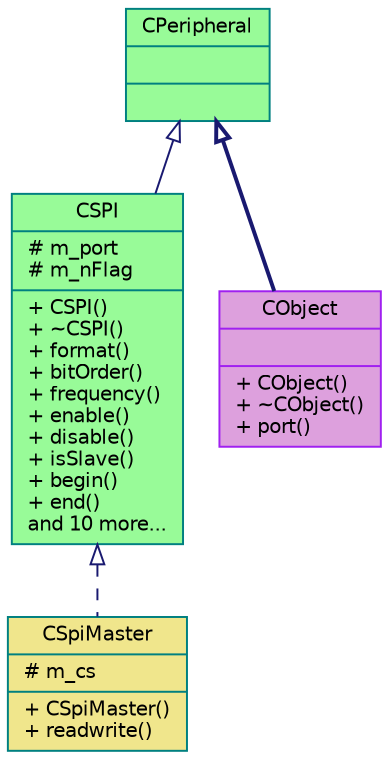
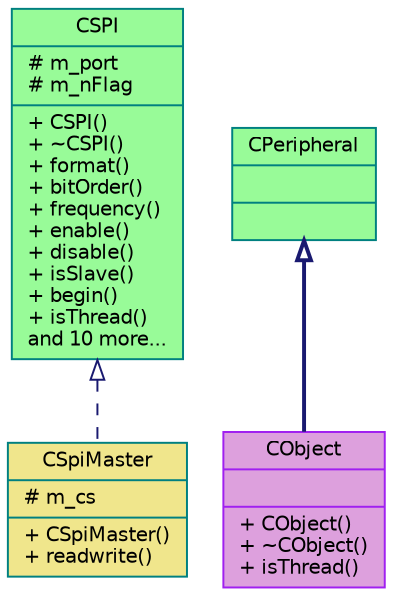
(164, 167) -> none
(274, 427) -> (299, 568)
(64, 503) -> (88, 318)
